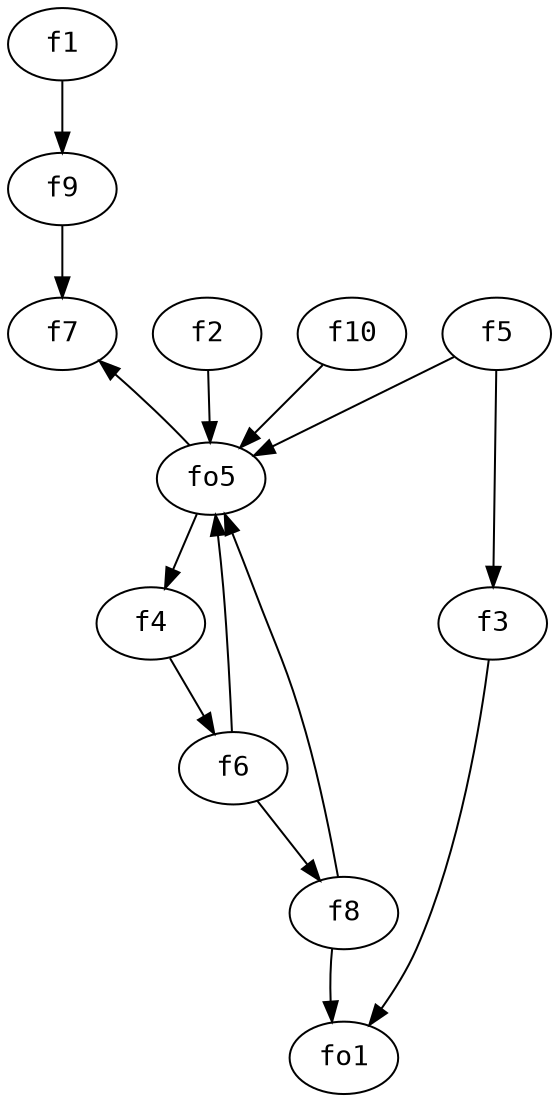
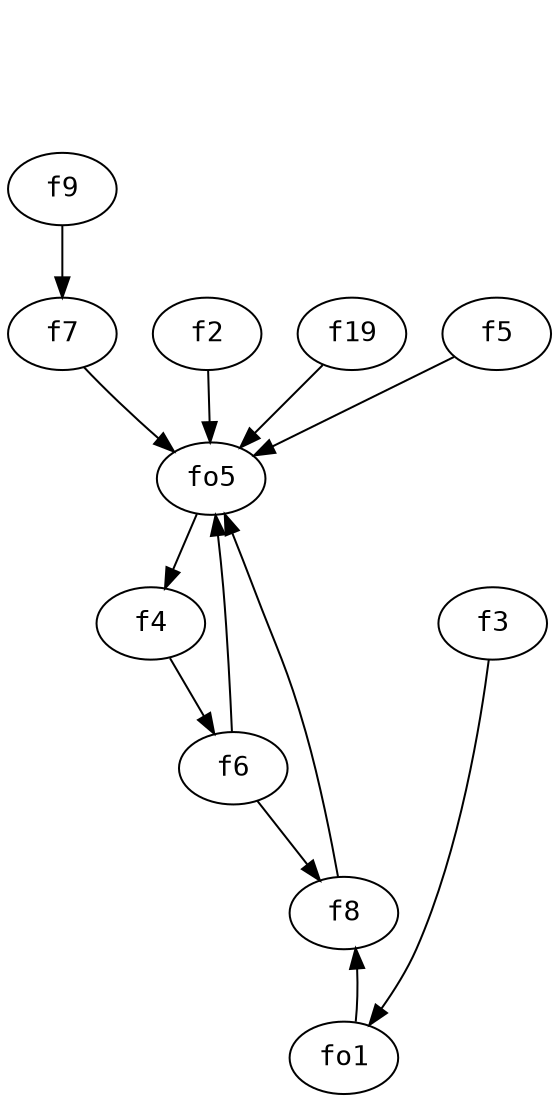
(62, 44) -> none
(352, 334) -> (352, 334)
(153, 409) -> (120, 404)
(495, 468) -> none
(330, 975) -> (357, 995)
